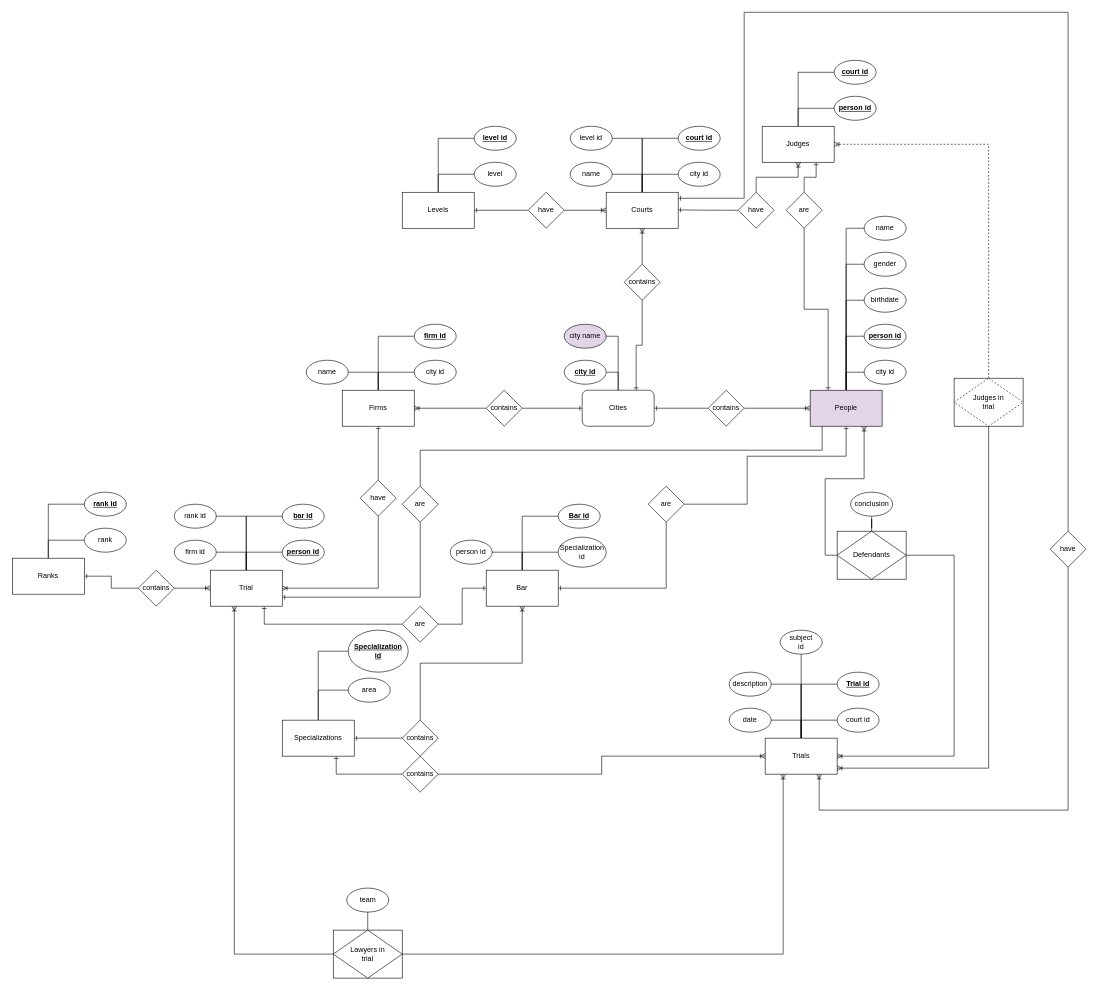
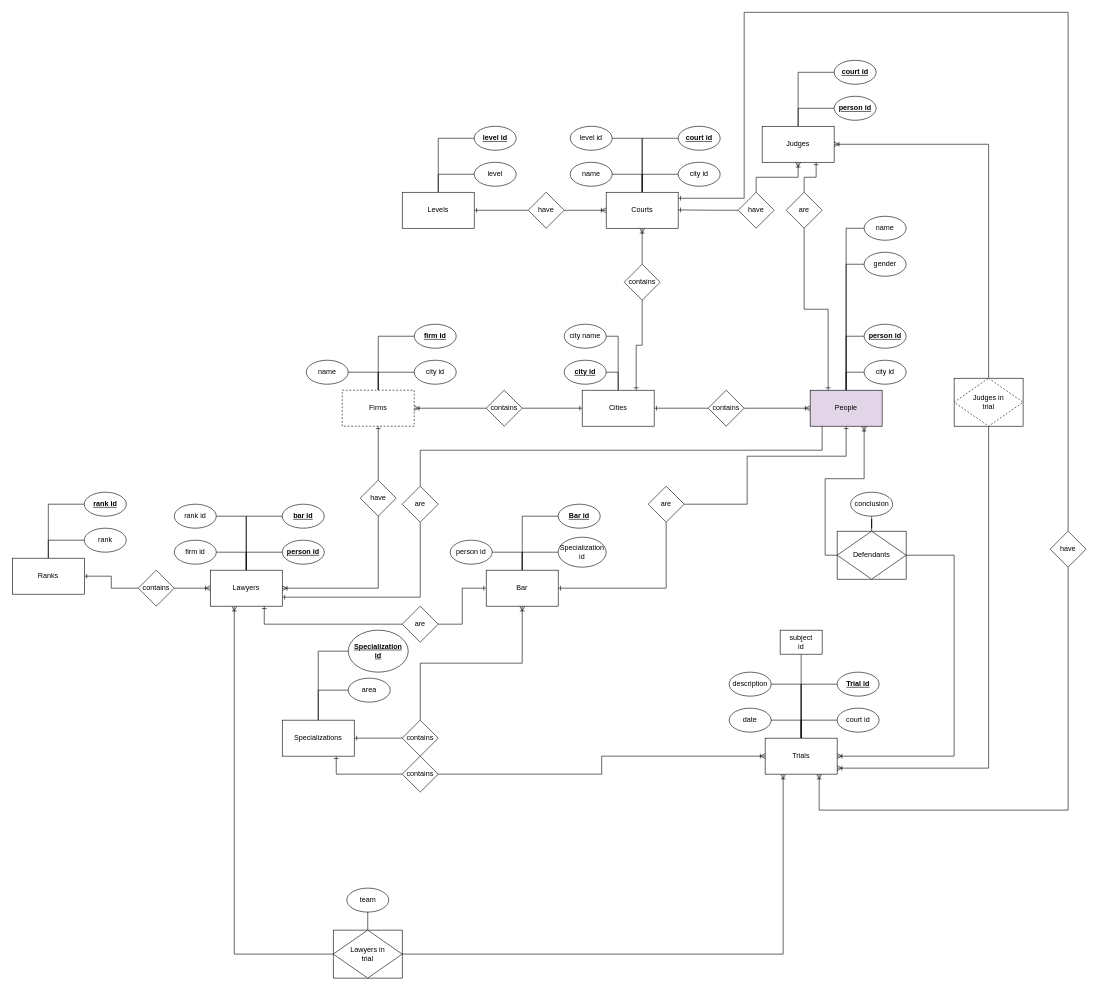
(989, 184) -> (989, 184)
(856, 300) -> none
(885, 300) -> none
(585, 336) -> (585, 336)
(378, 408) -> (378, 408)
(618, 408) -> (618, 408)
(246, 588) -> (246, 588)
(801, 642) -> (801, 642)
